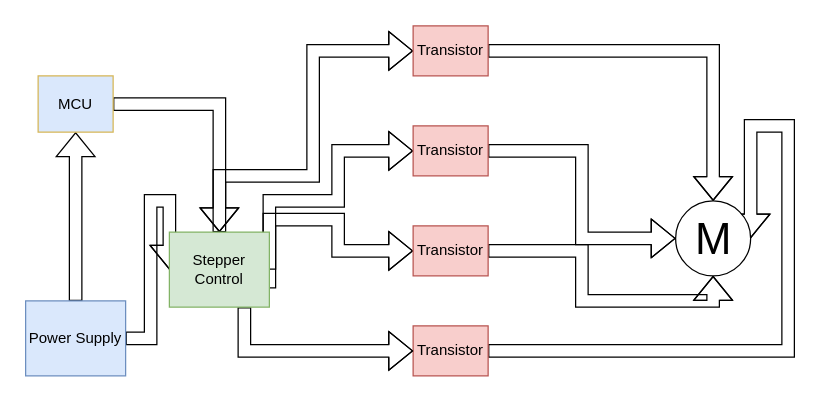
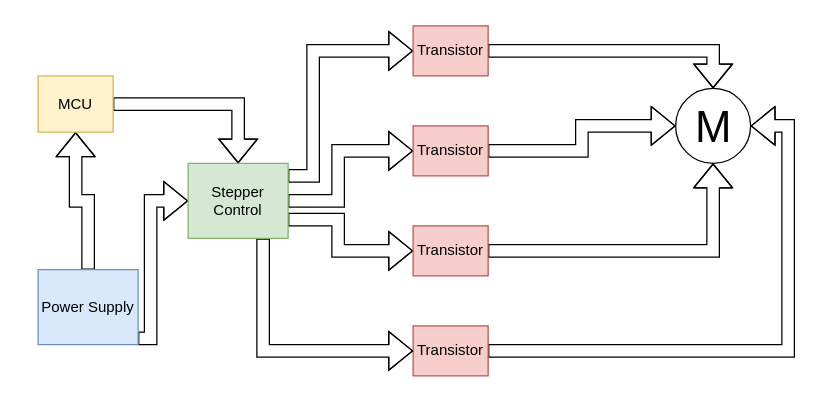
(76, 104) -> (76, 104)
(713, 238) -> (713, 126)
(219, 269) -> (238, 201)
(76, 338) -> (88, 307)
